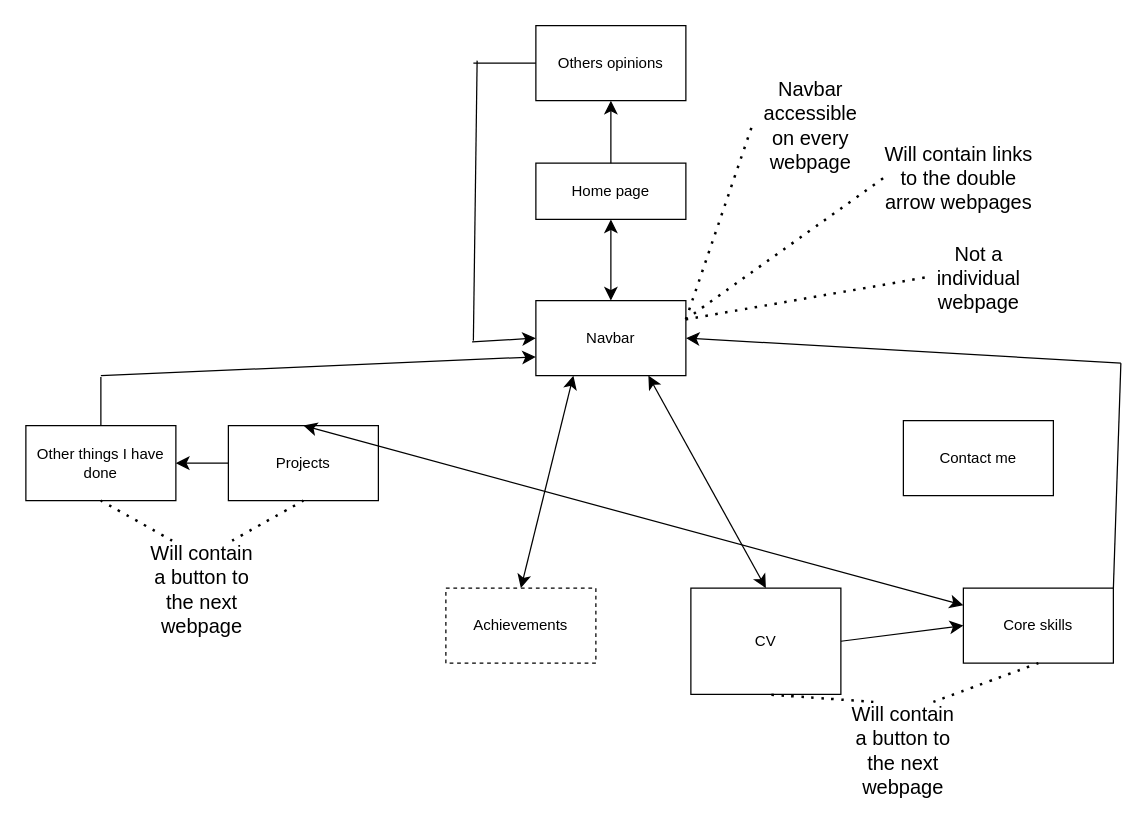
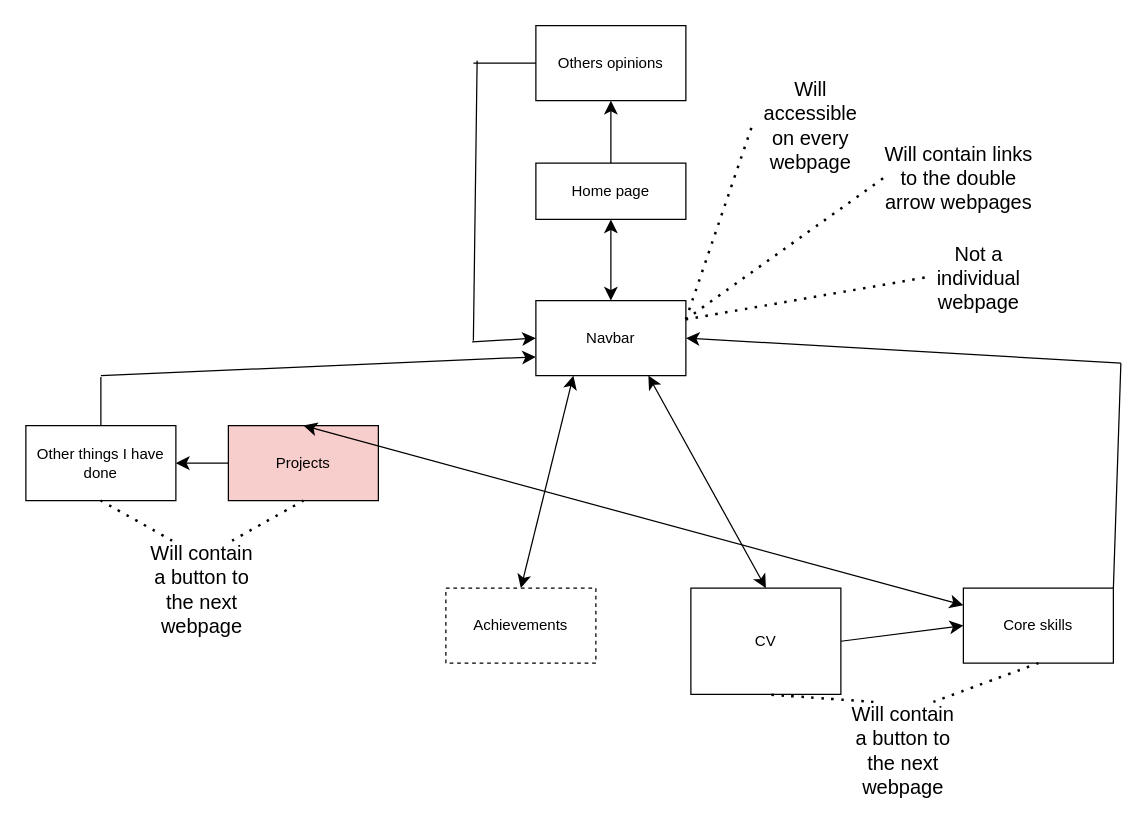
(811, 126) -> (811, 126)
(978, 458) -> none
(303, 463) -> (303, 463)
